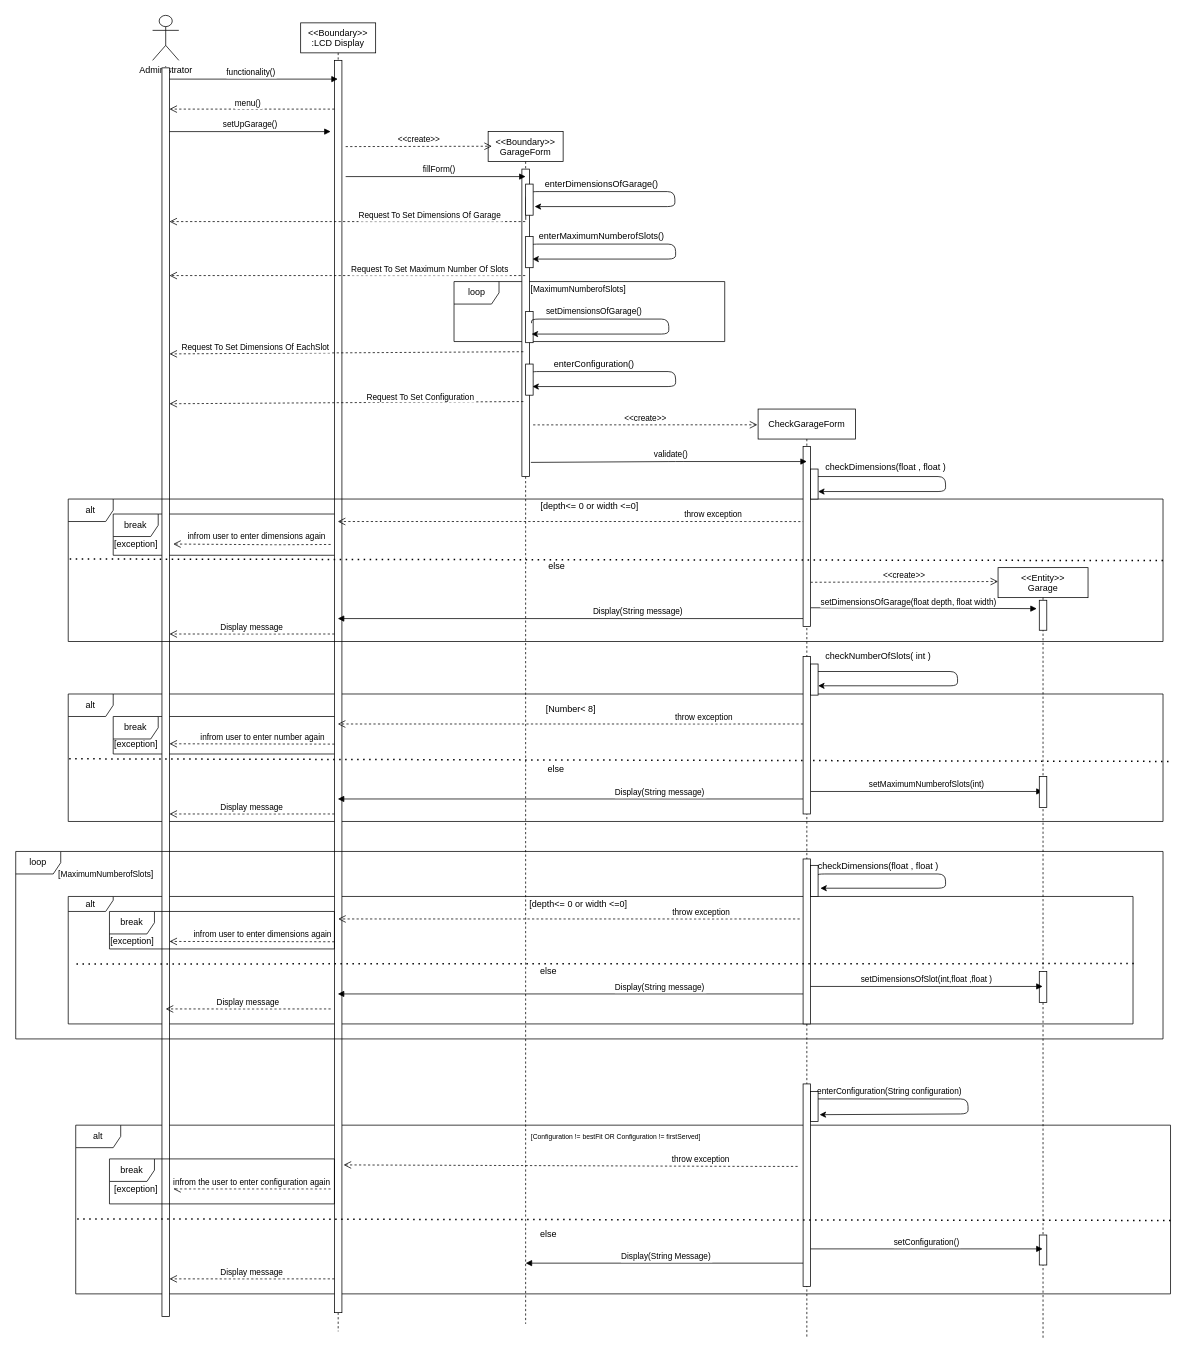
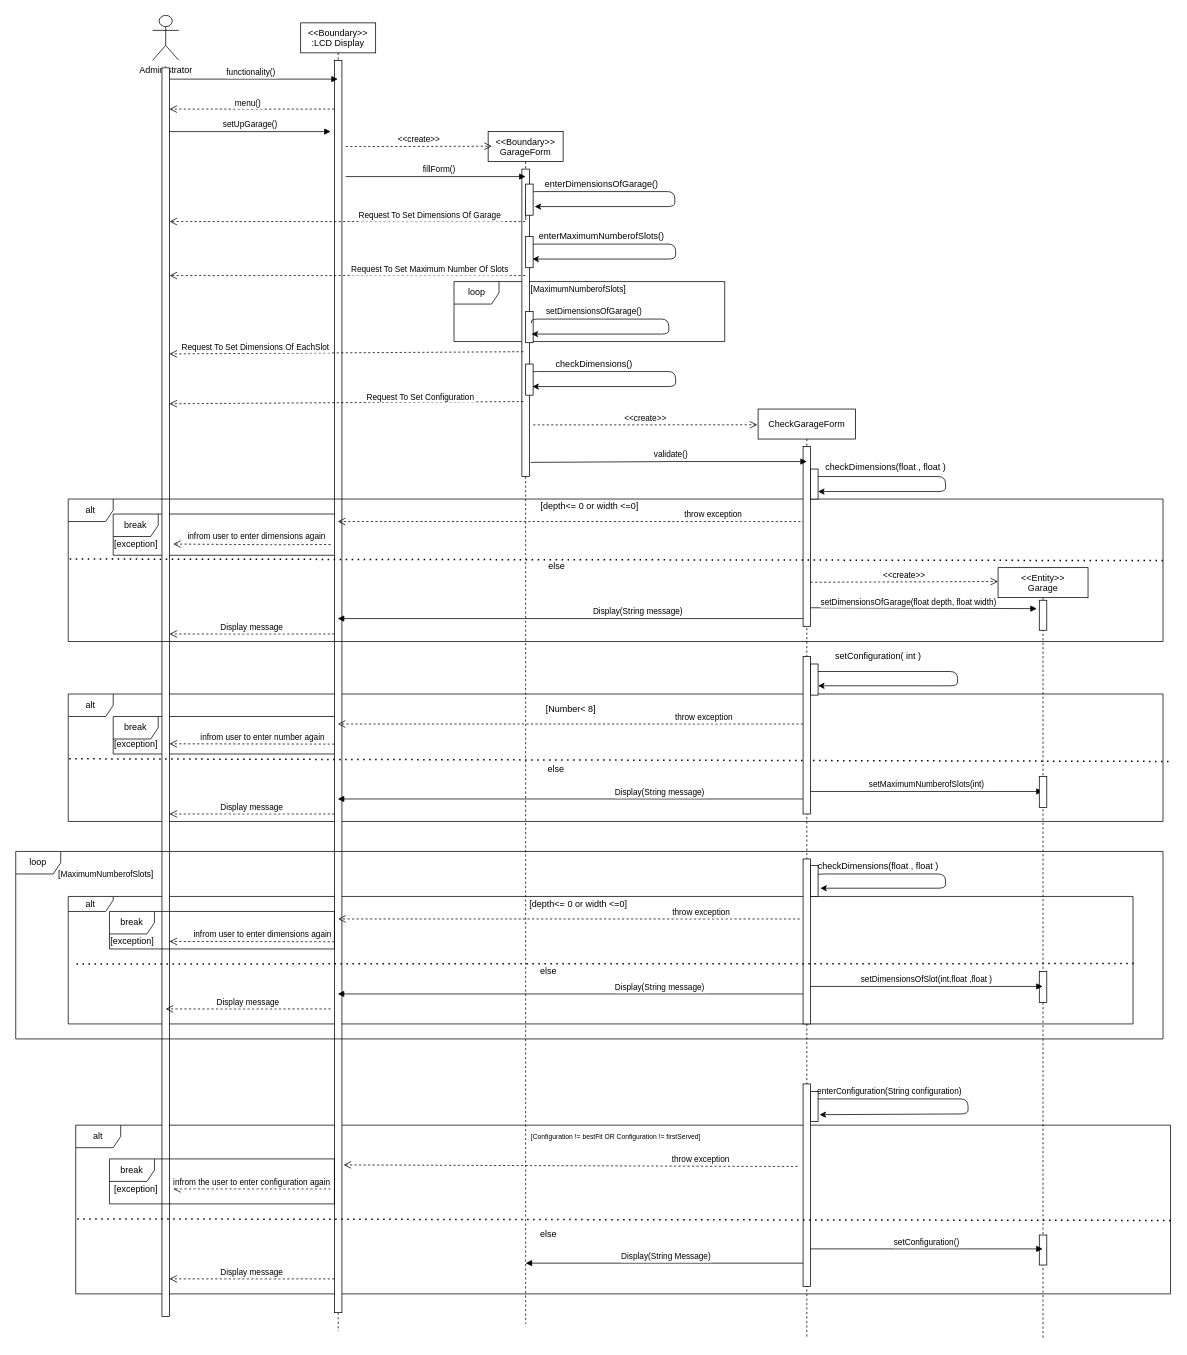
(594, 364) -> (594, 364)
(878, 657) -> (878, 657)
